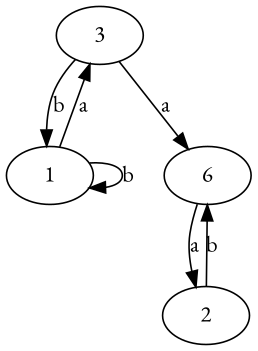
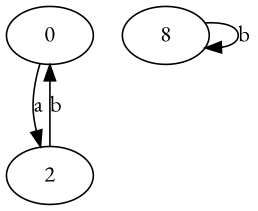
(100, 35) -> none
(50, 175) -> (166, 35)
(208, 175) -> (50, 35)
